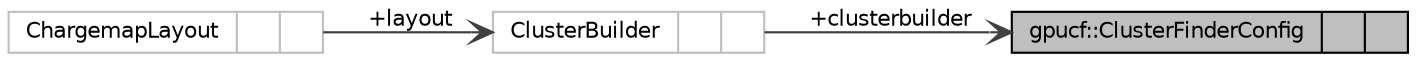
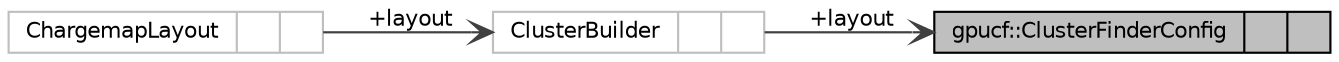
(888, 20) -> (849, 20)
